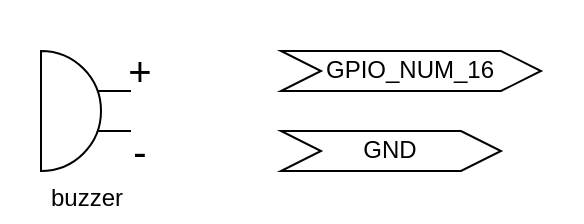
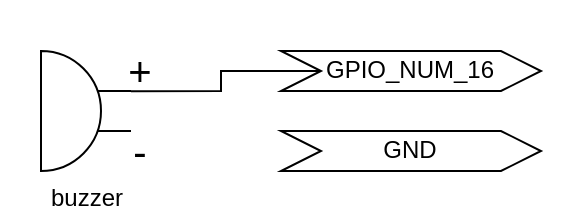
none -> (221, 77)
(391, 151) -> (411, 151)
